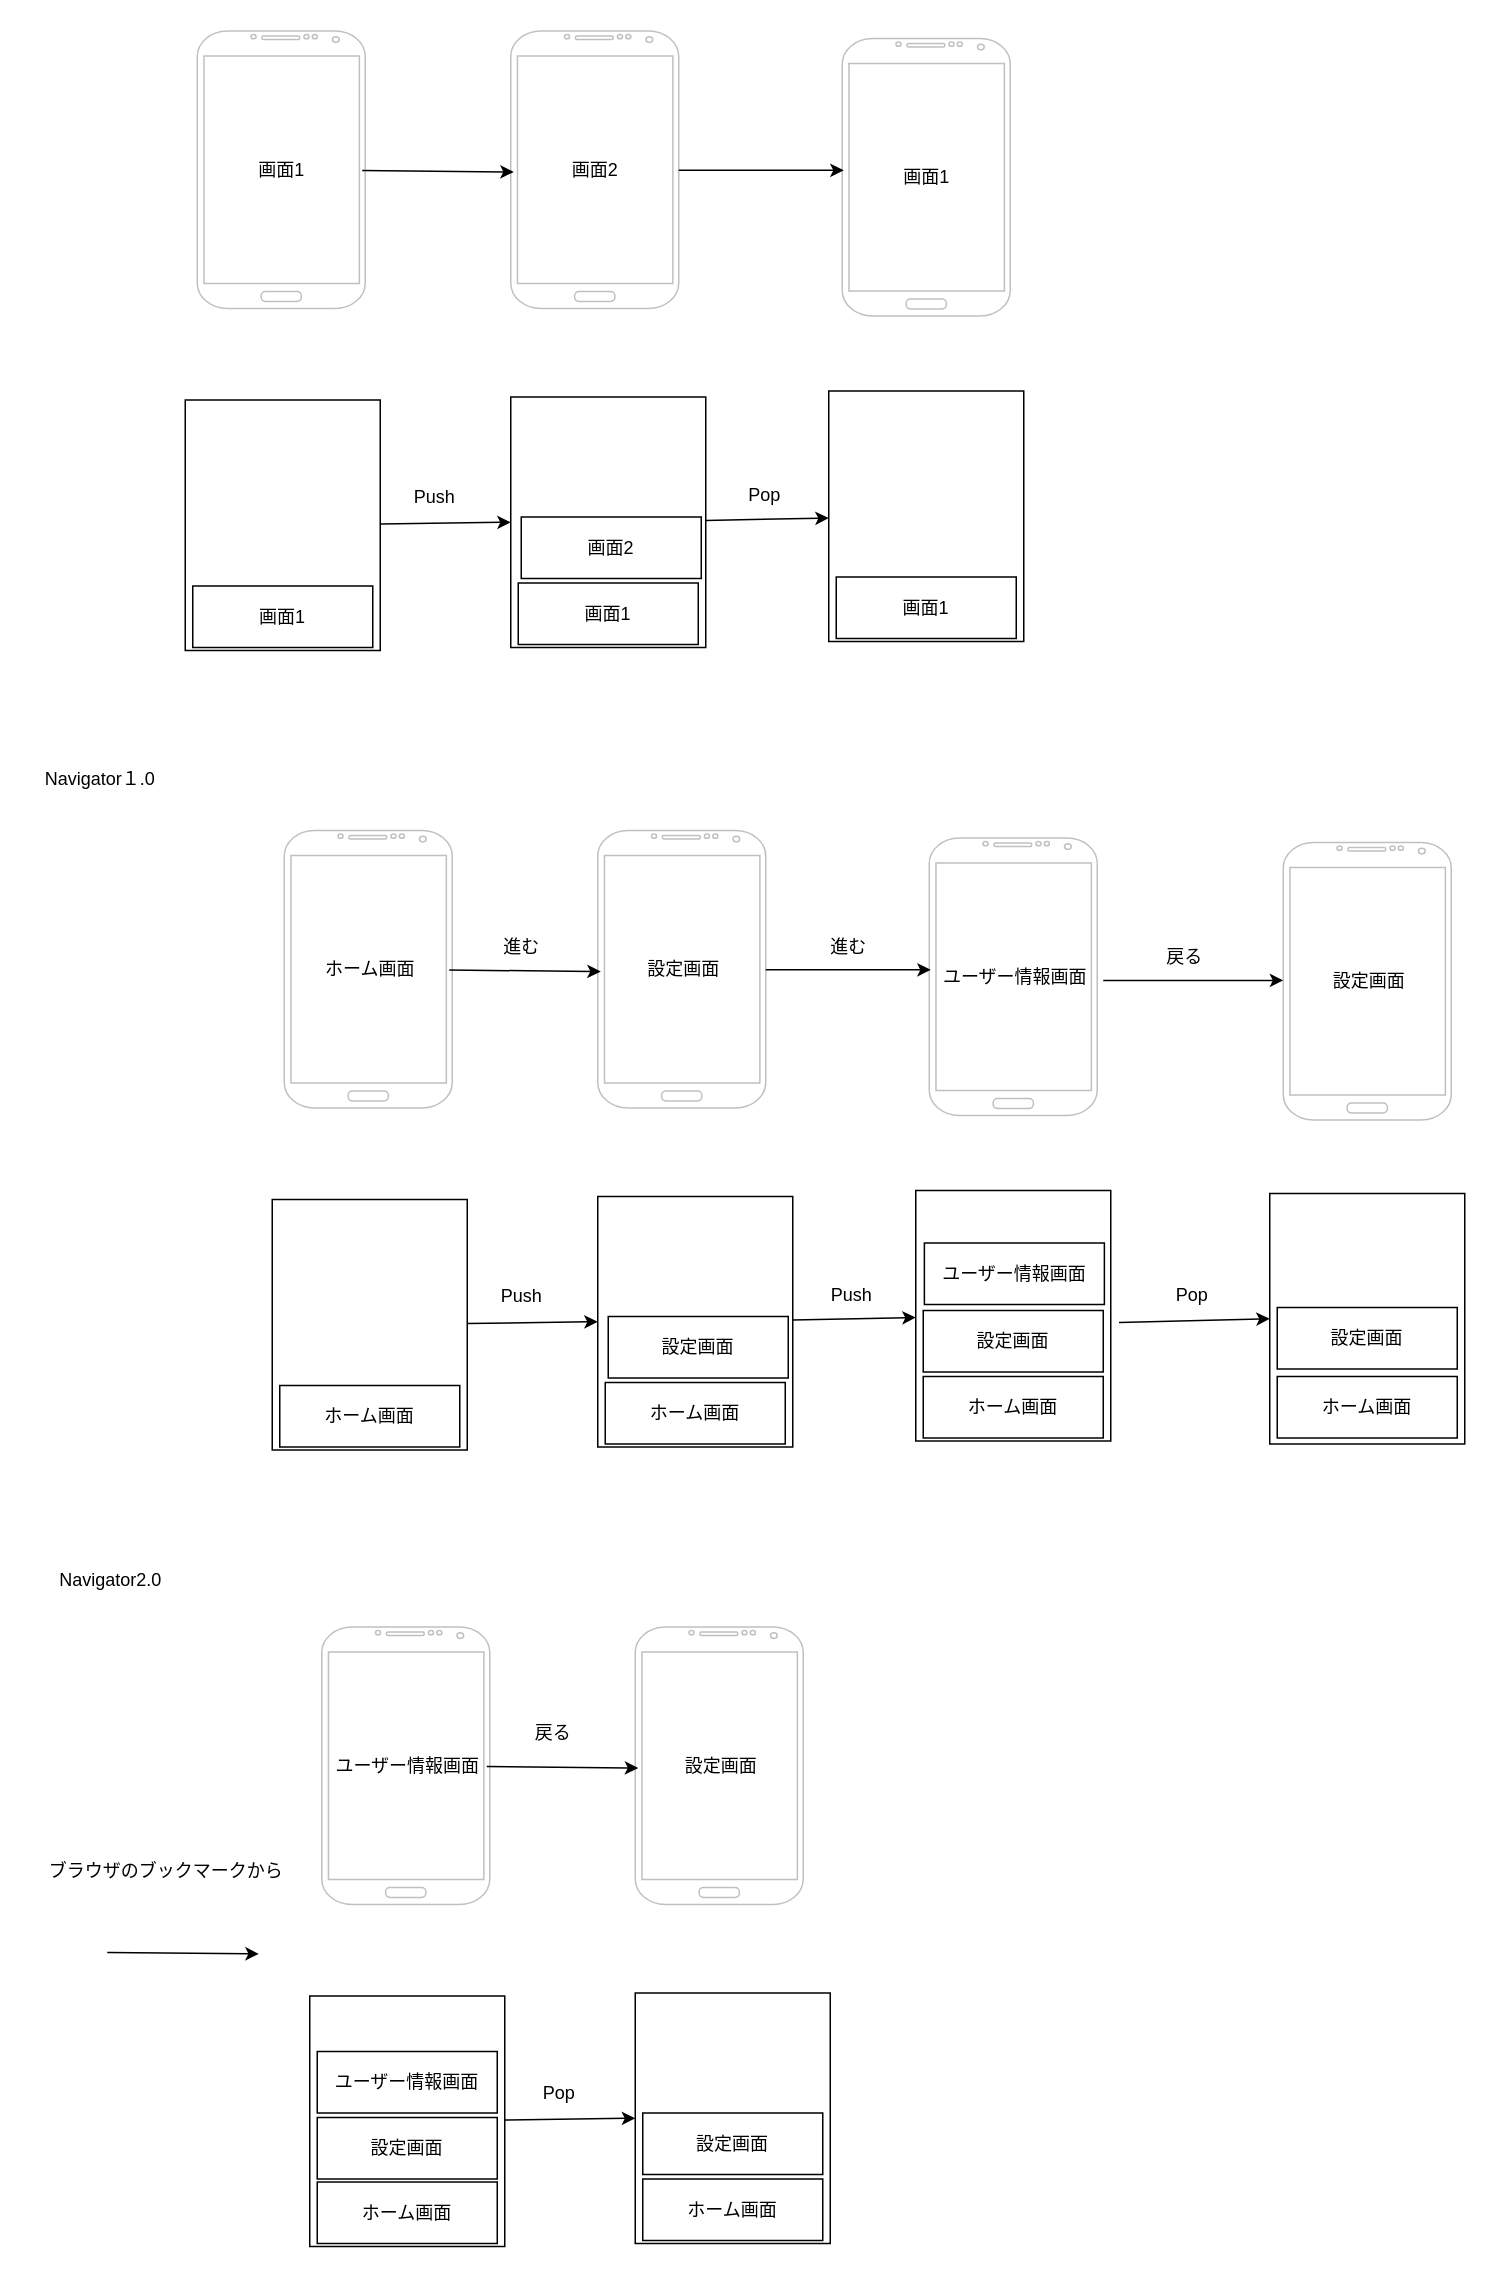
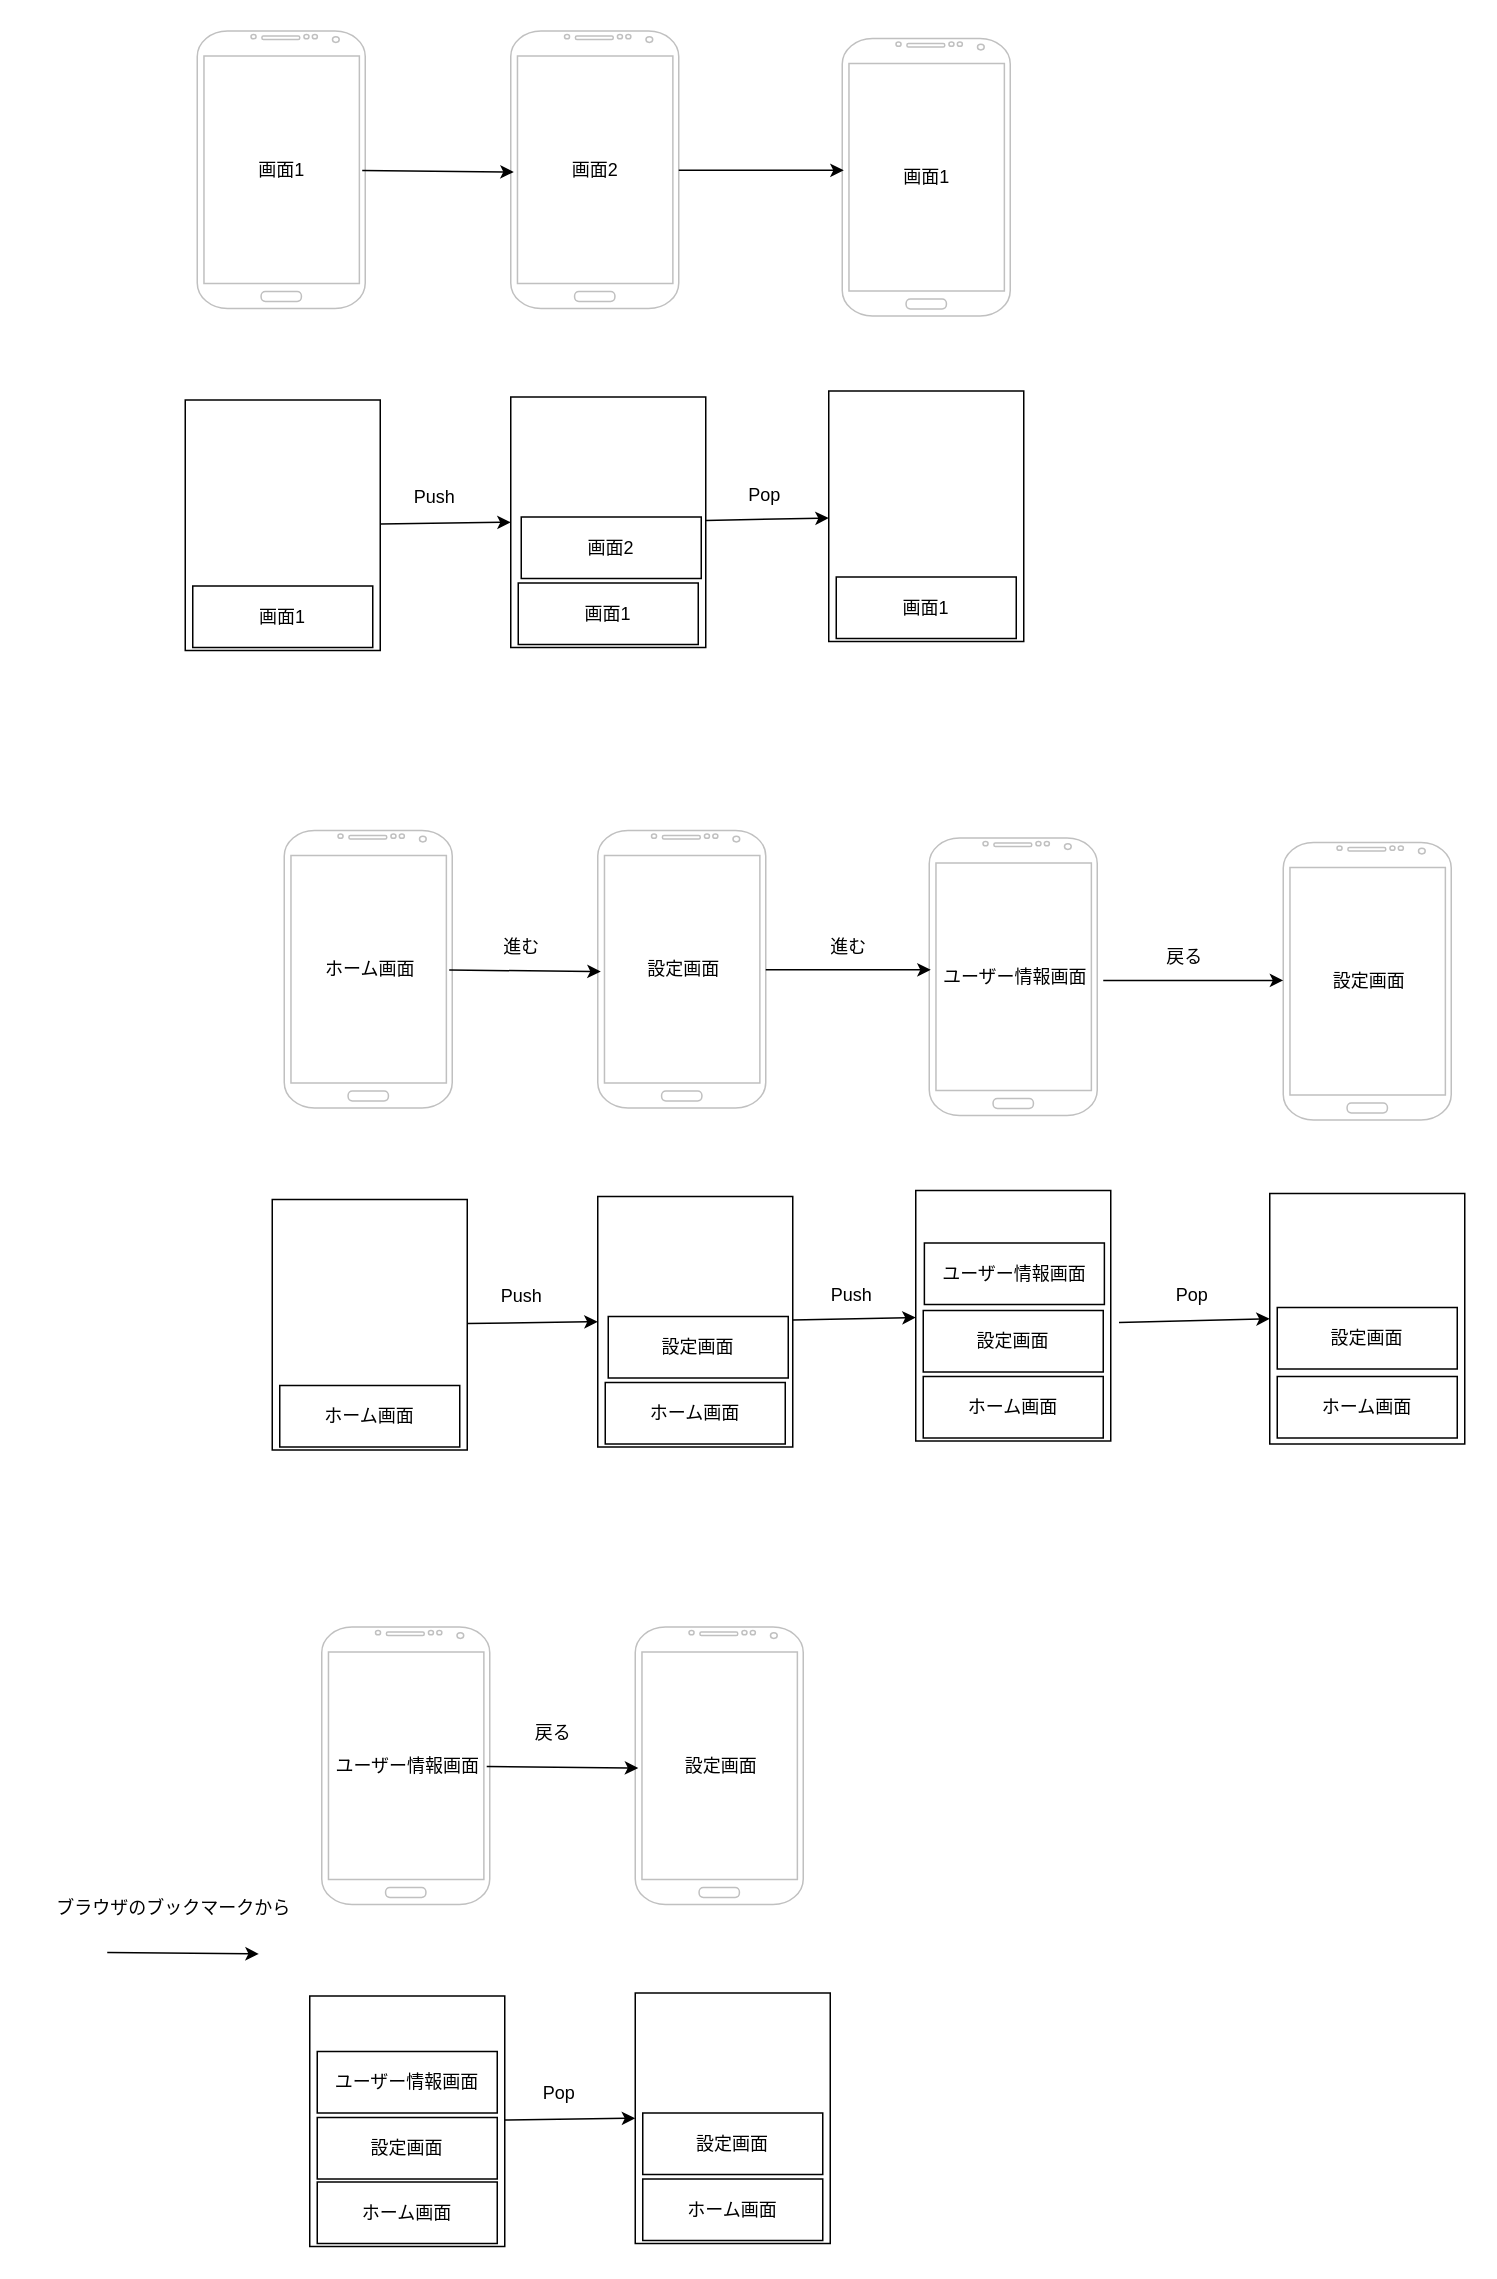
(99, 779) -> none
(110, 1580) -> none
(166, 1871) -> (173, 1909)
